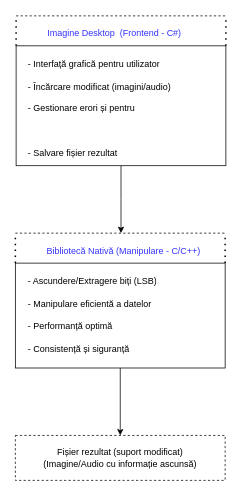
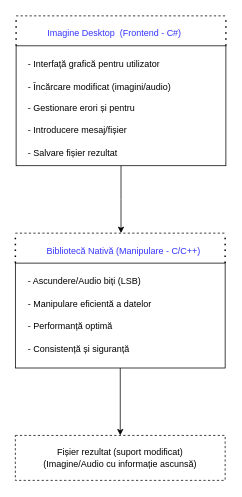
none -> (106, 130)
(103, 282) -> (92, 282)
